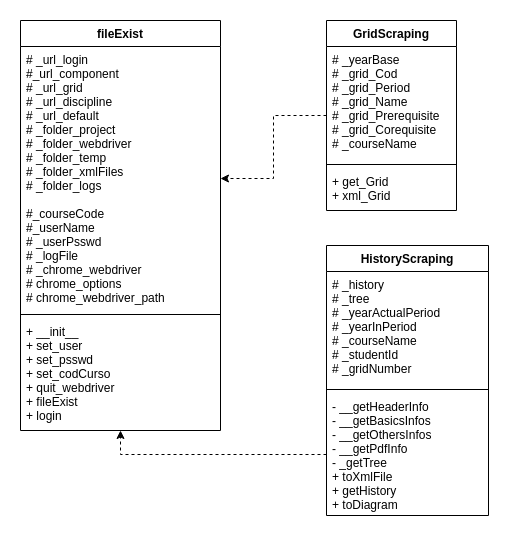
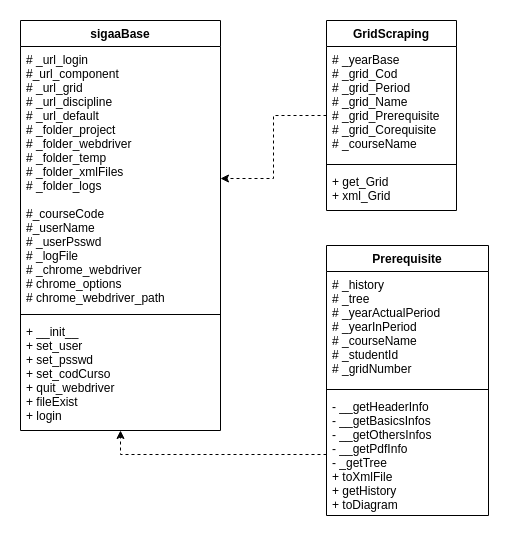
(120, 34) -> (120, 34)
(407, 259) -> (407, 259)
